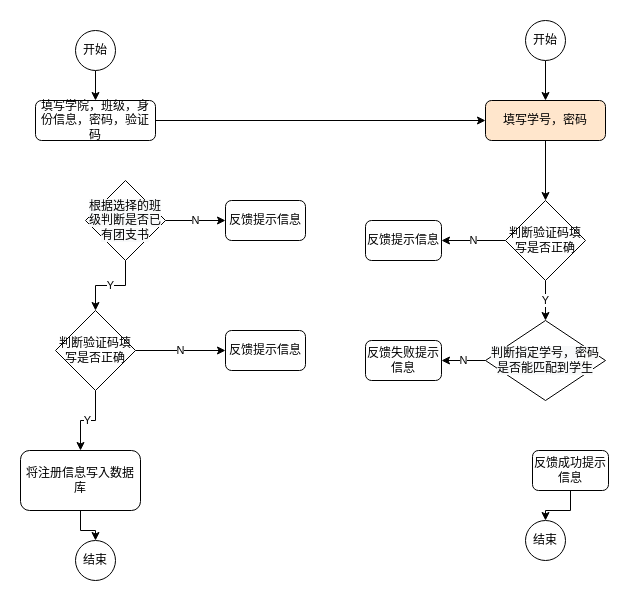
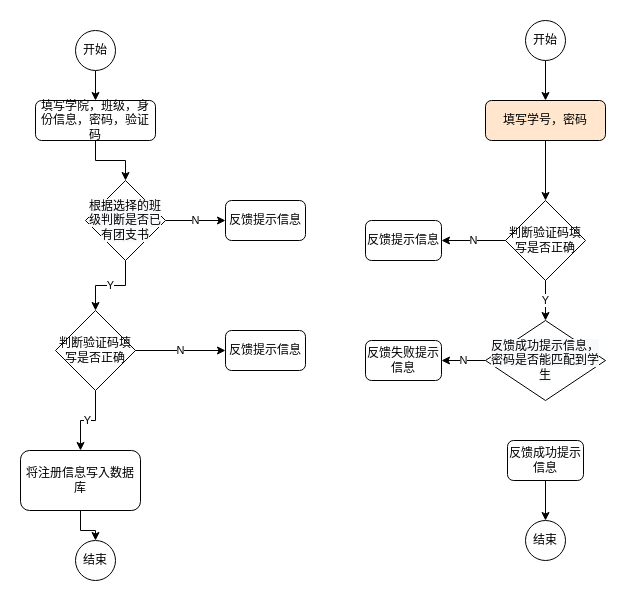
(317, 121) -> (107, 161)
(546, 361) -> (546, 361)
(571, 471) -> (546, 461)
